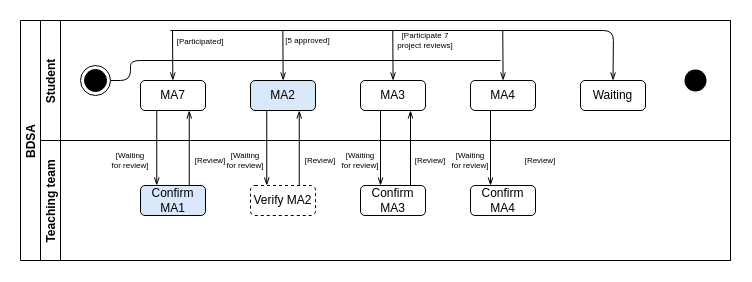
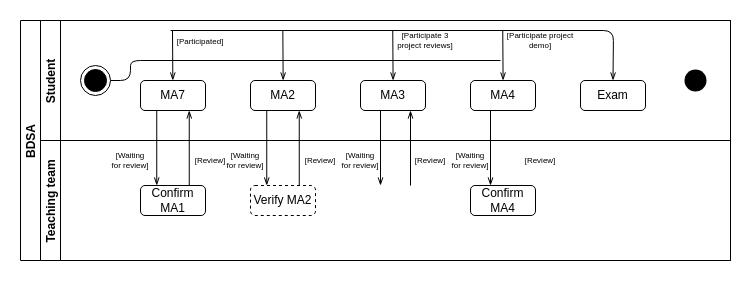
(308, 41) -> none
(426, 41) -> (426, 41)
none -> (541, 41)
(283, 96) -> (283, 96)
(613, 96) -> (613, 96)
(173, 201) -> (173, 201)
(393, 201) -> none
